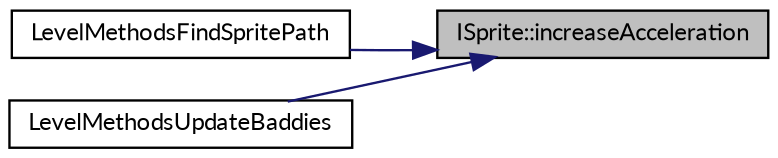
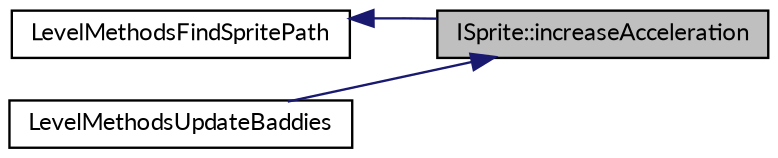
(381, 50) -> (405, 18)
